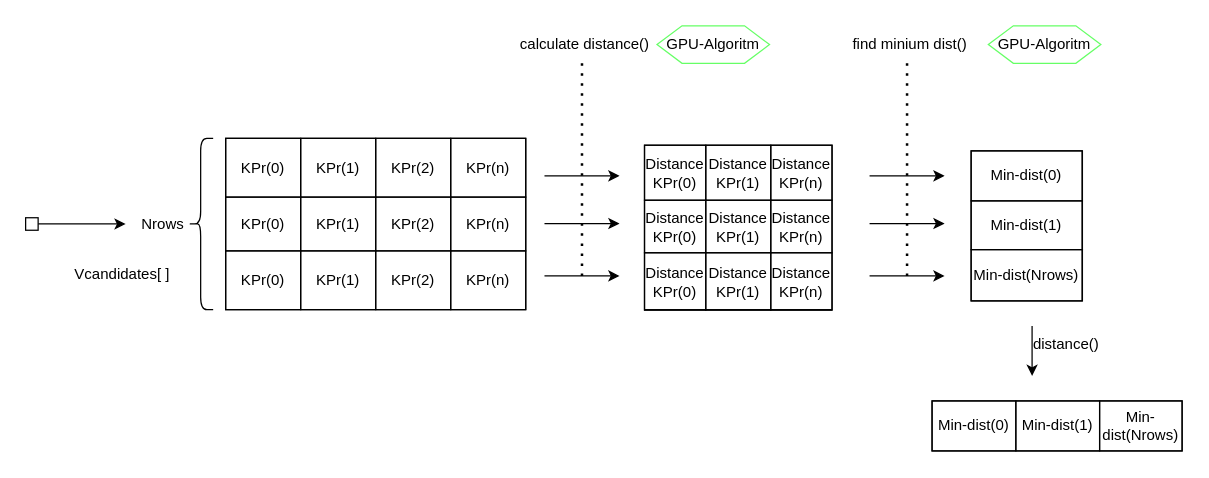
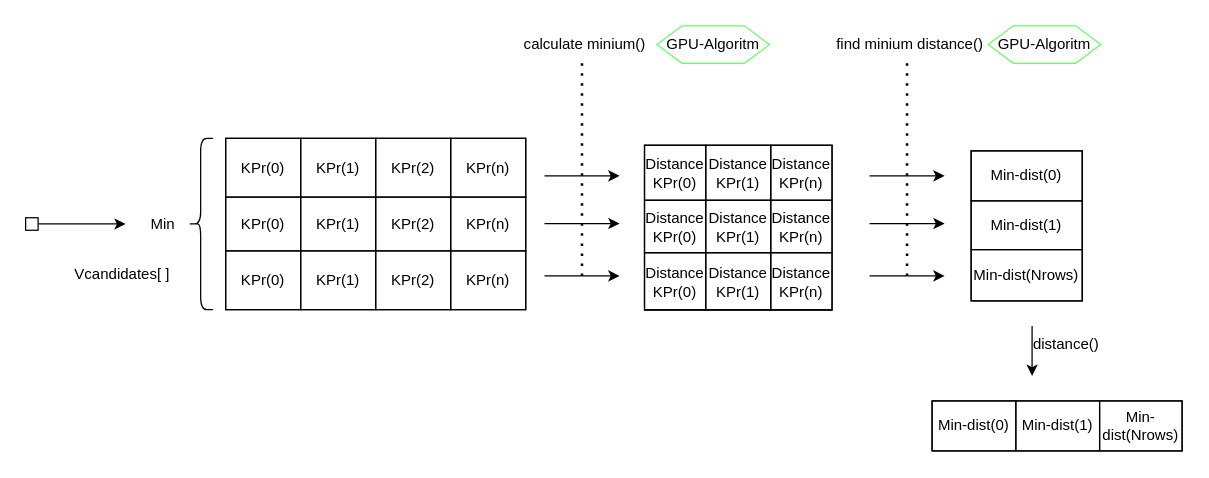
(585, 44) -> (585, 44)
(910, 44) -> (910, 44)
(163, 224) -> (163, 224)
